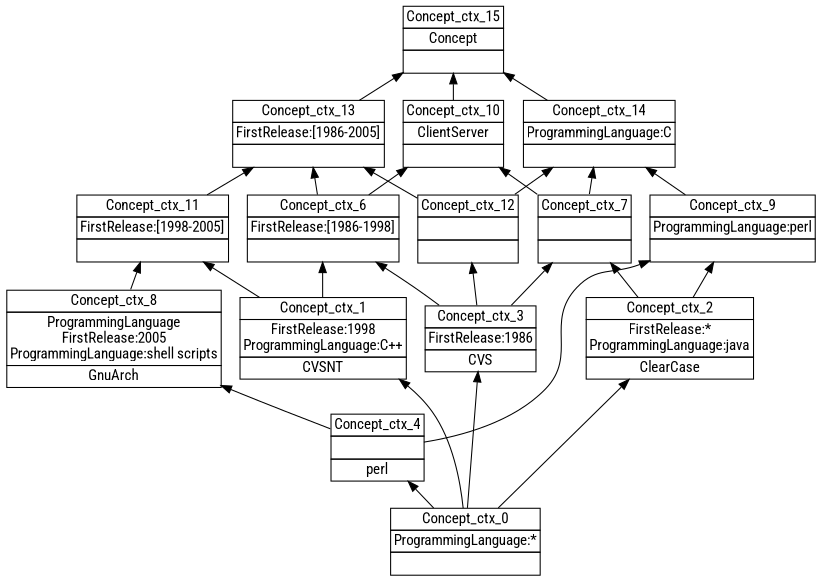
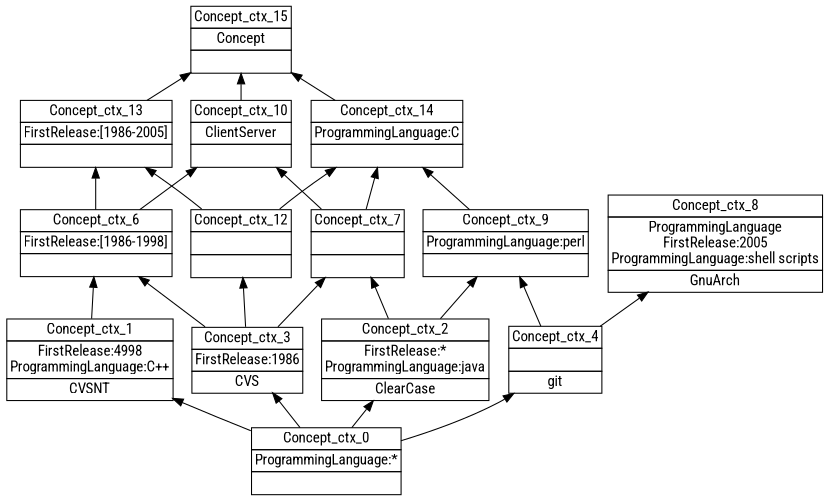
(152, 229) -> none
(323, 330) -> (90, 351)
(378, 470) -> (555, 382)
